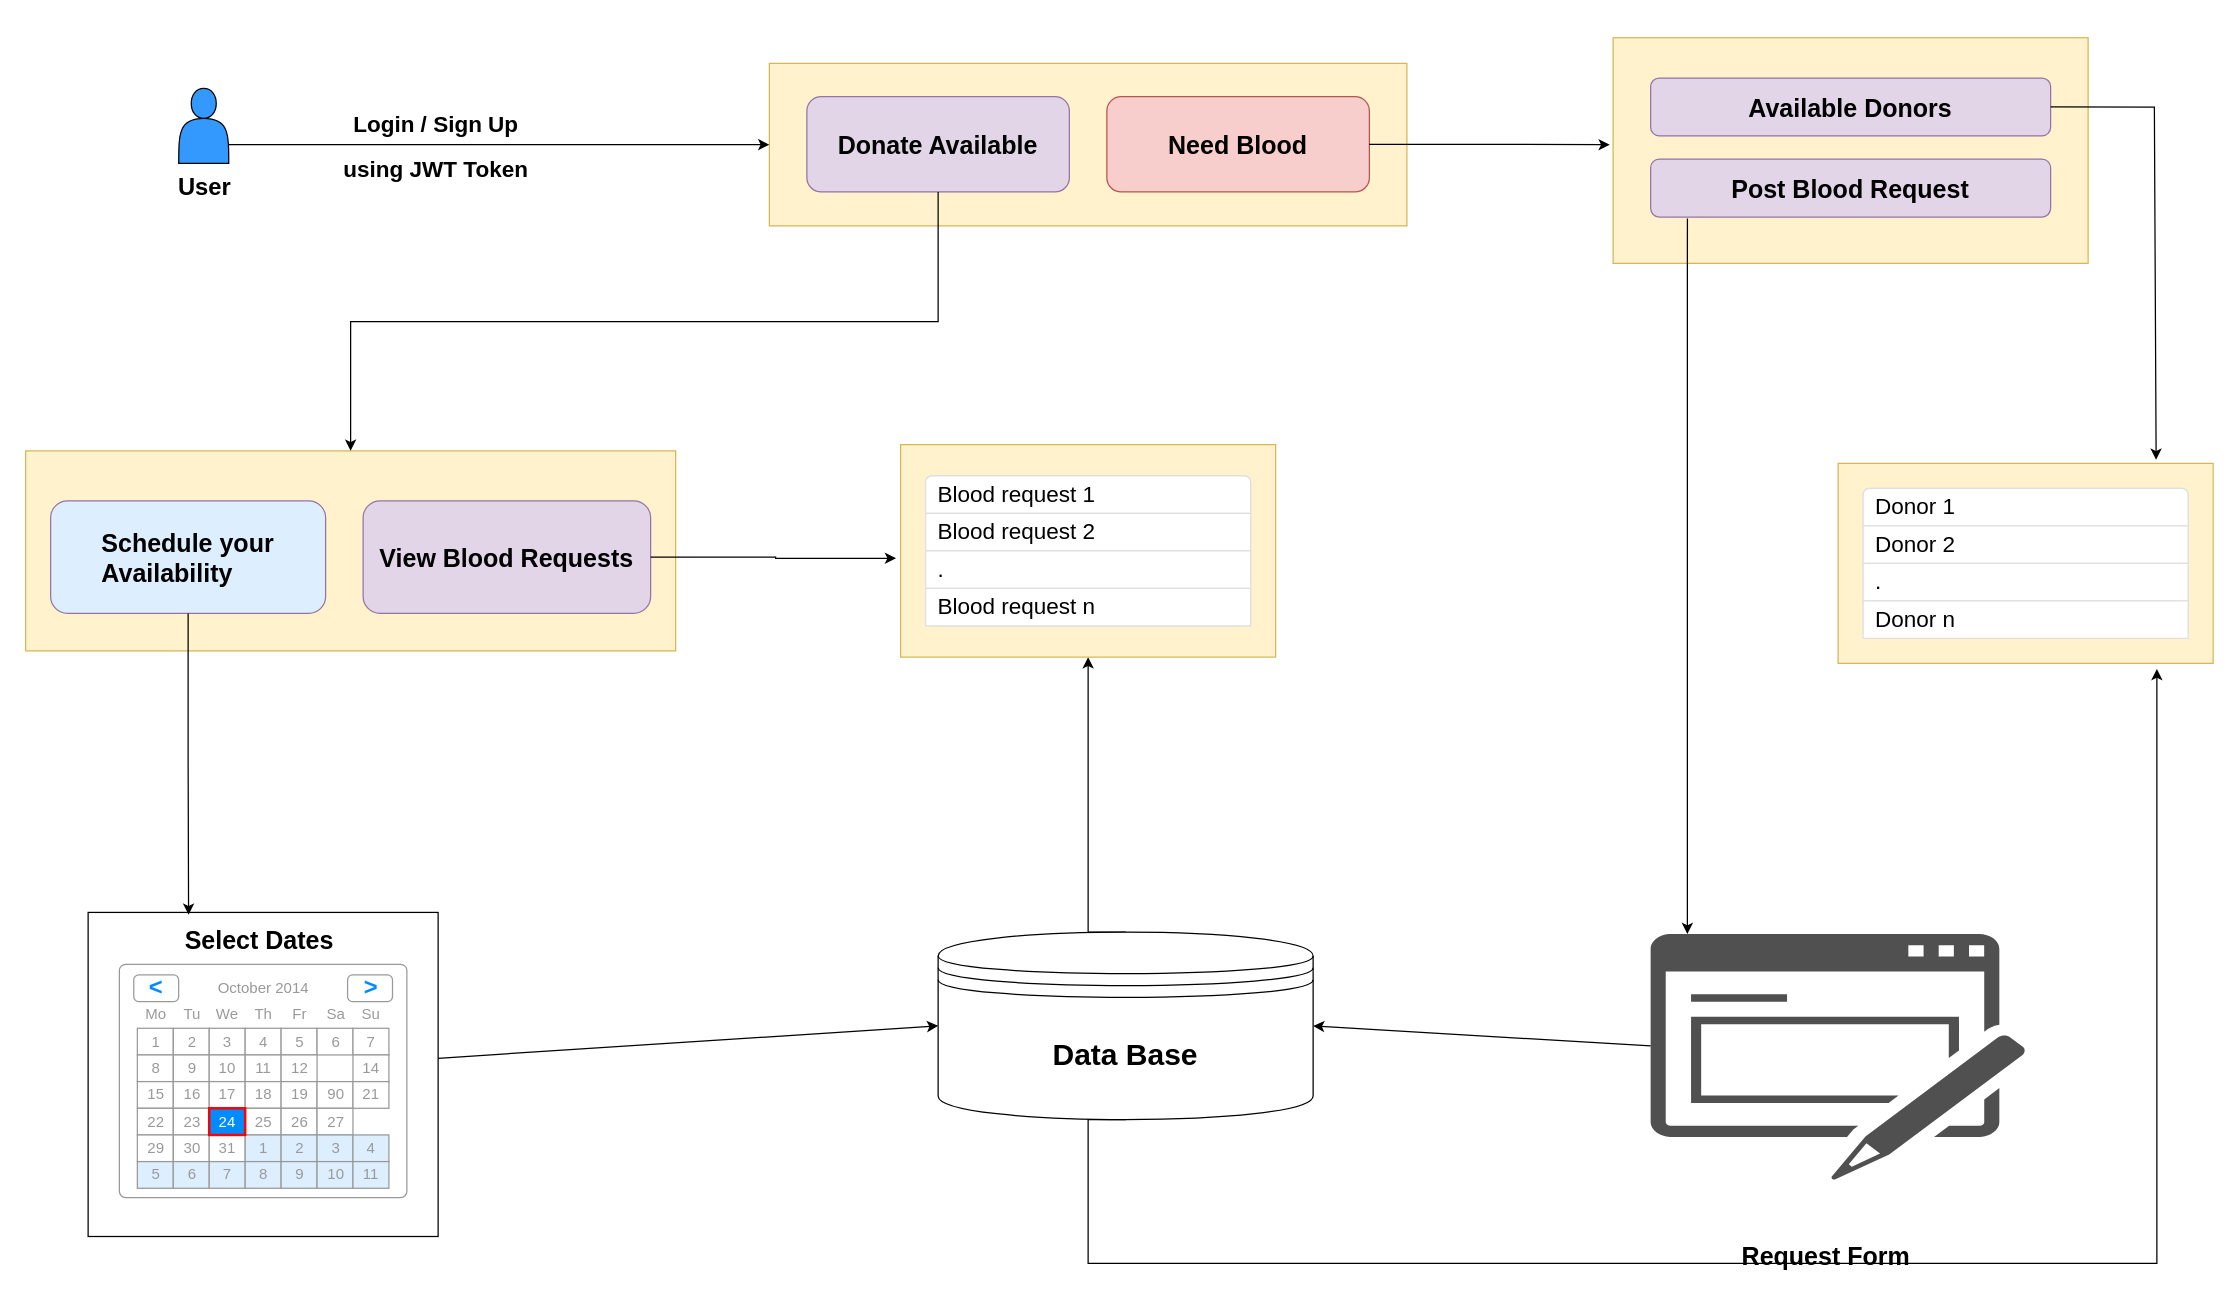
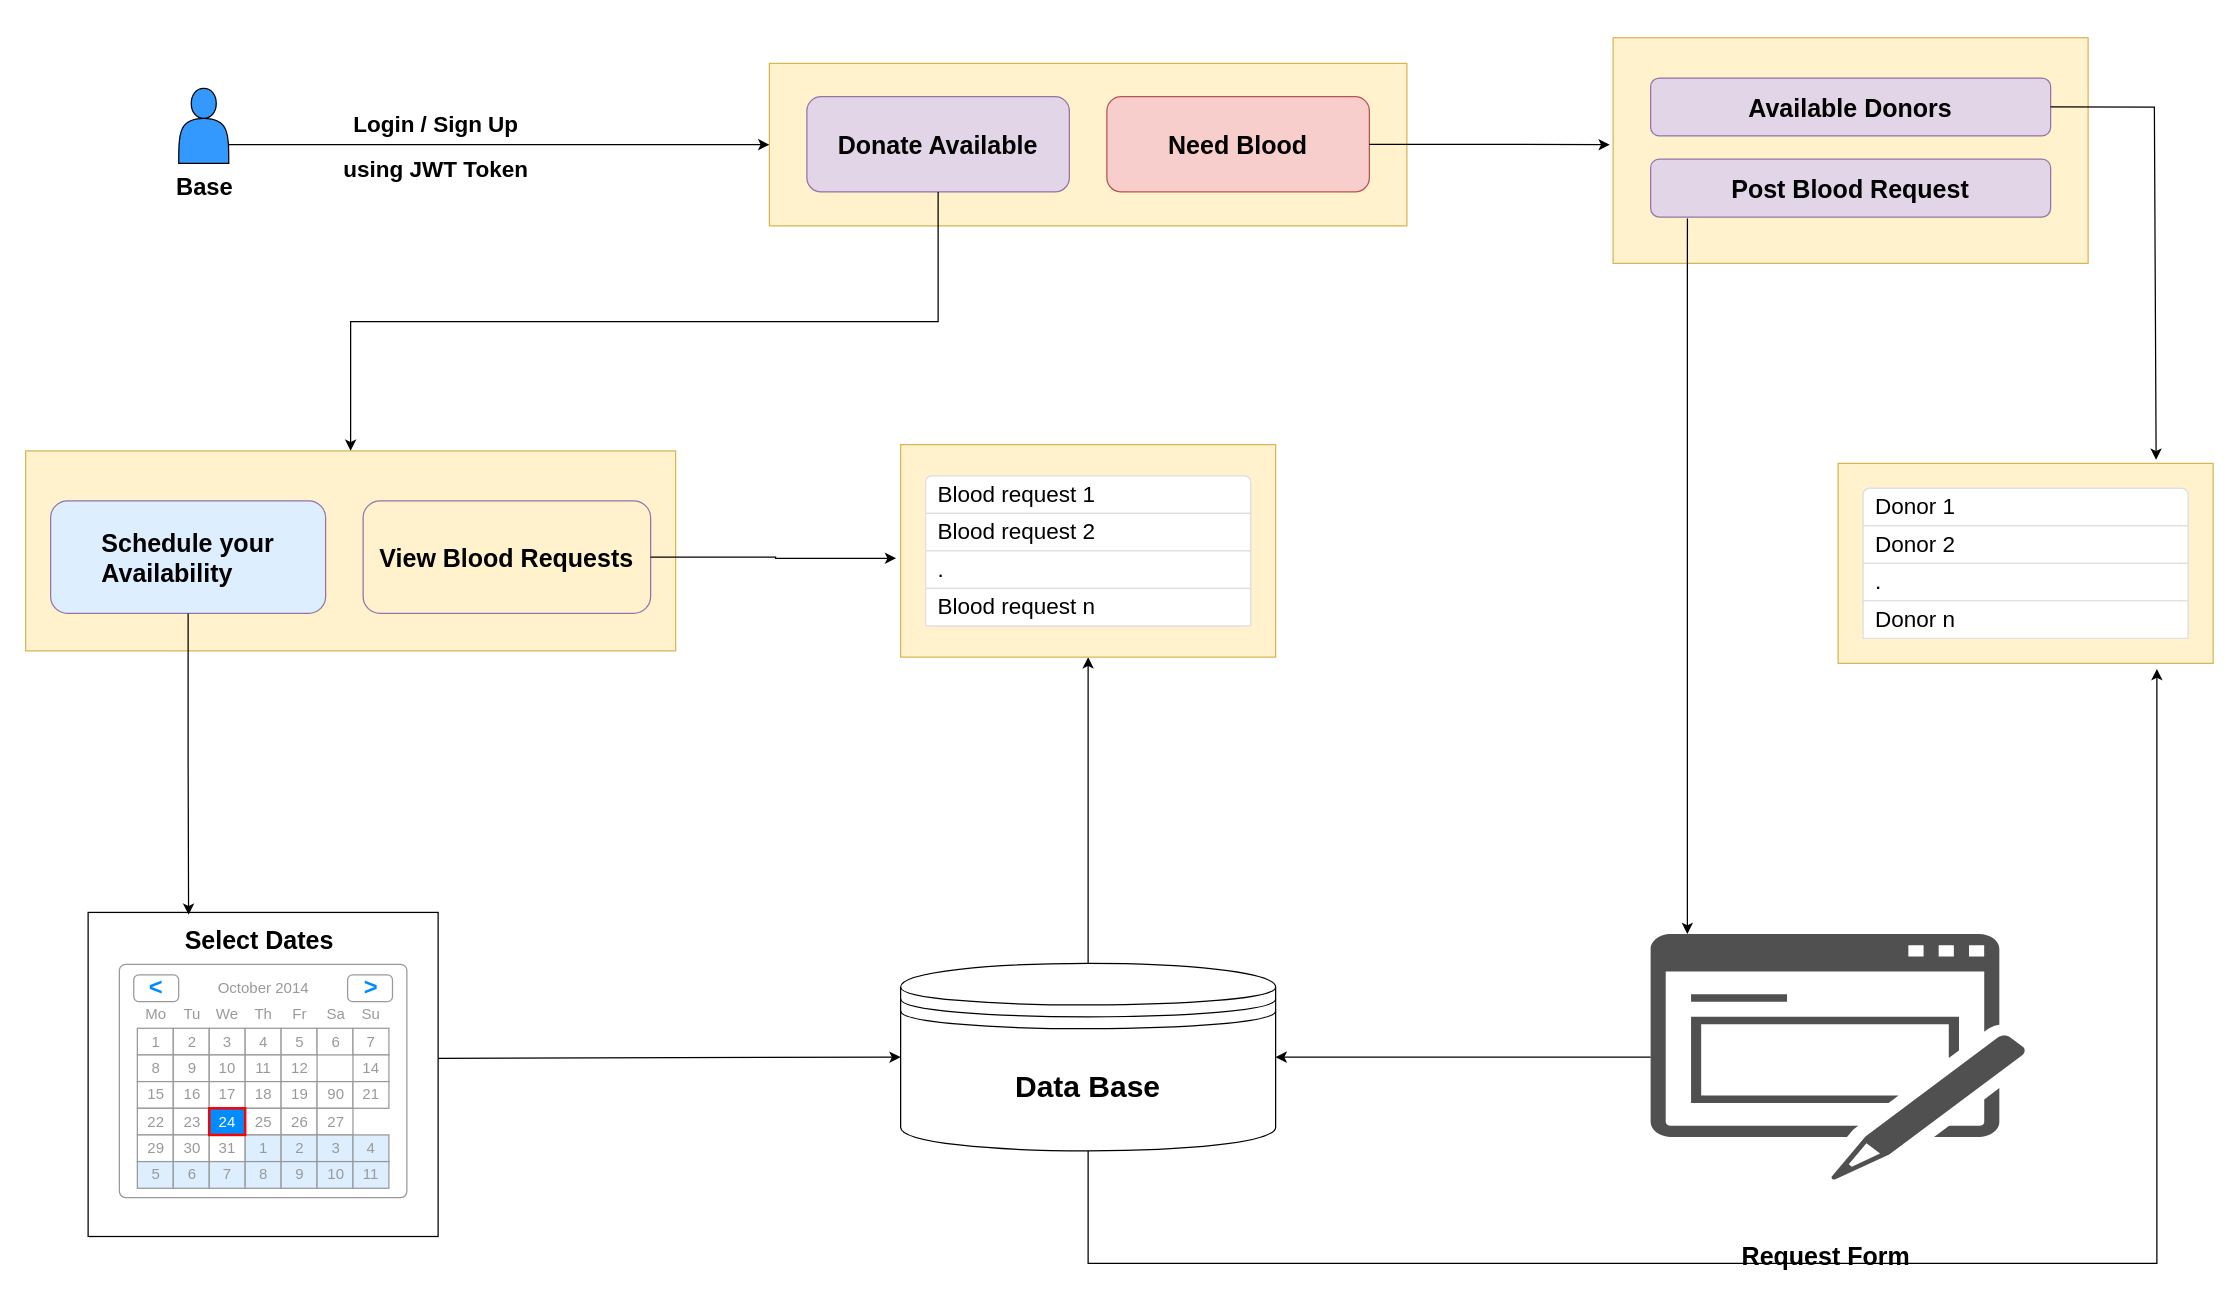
(205, 188) -> (205, 188)
(507, 557) -> (507, 557)
(1126, 1026) -> (1088, 1057)
